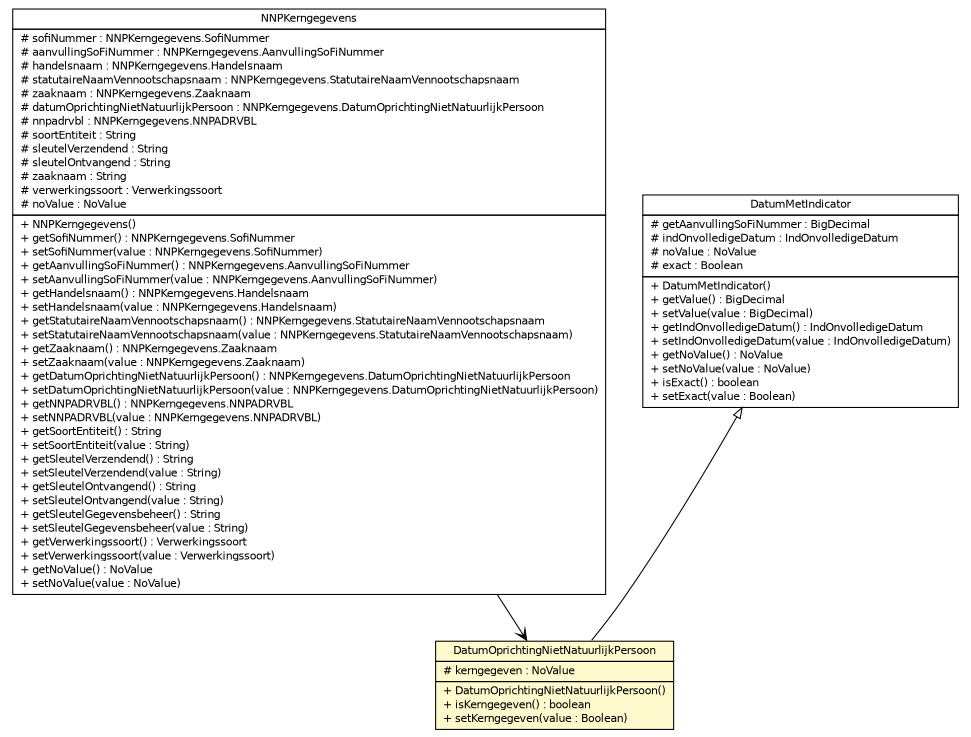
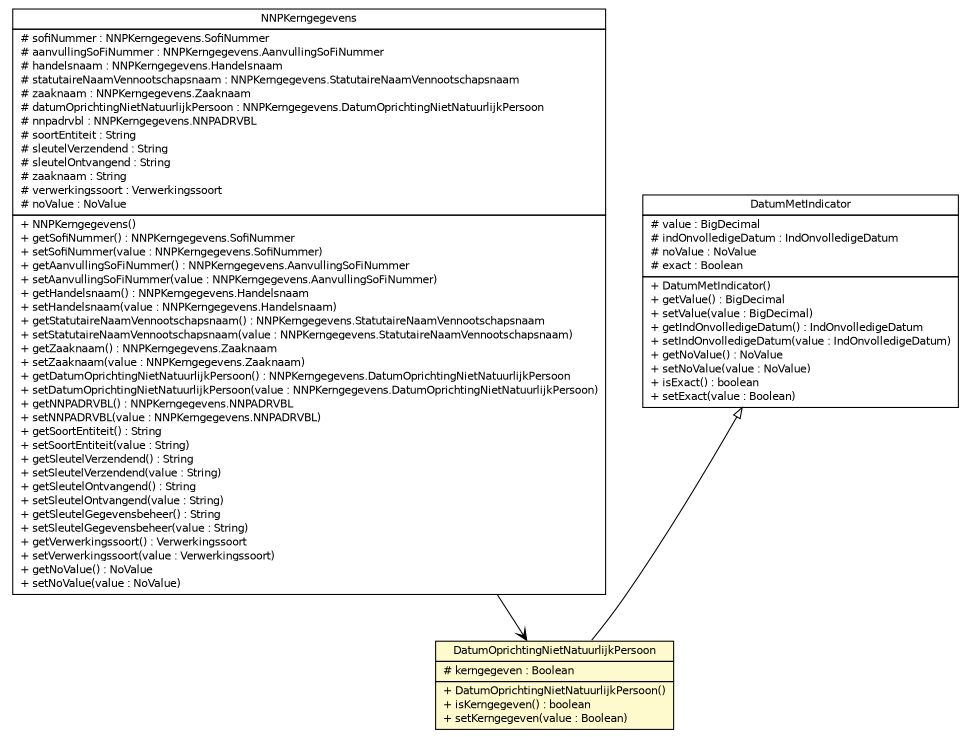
(761, 225) -> (706, 225)
(509, 671) -> (509, 671)
